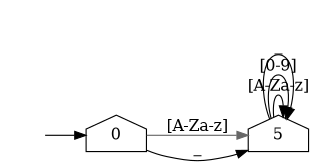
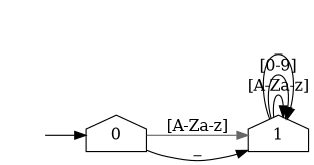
(278, 135) -> (278, 135)
